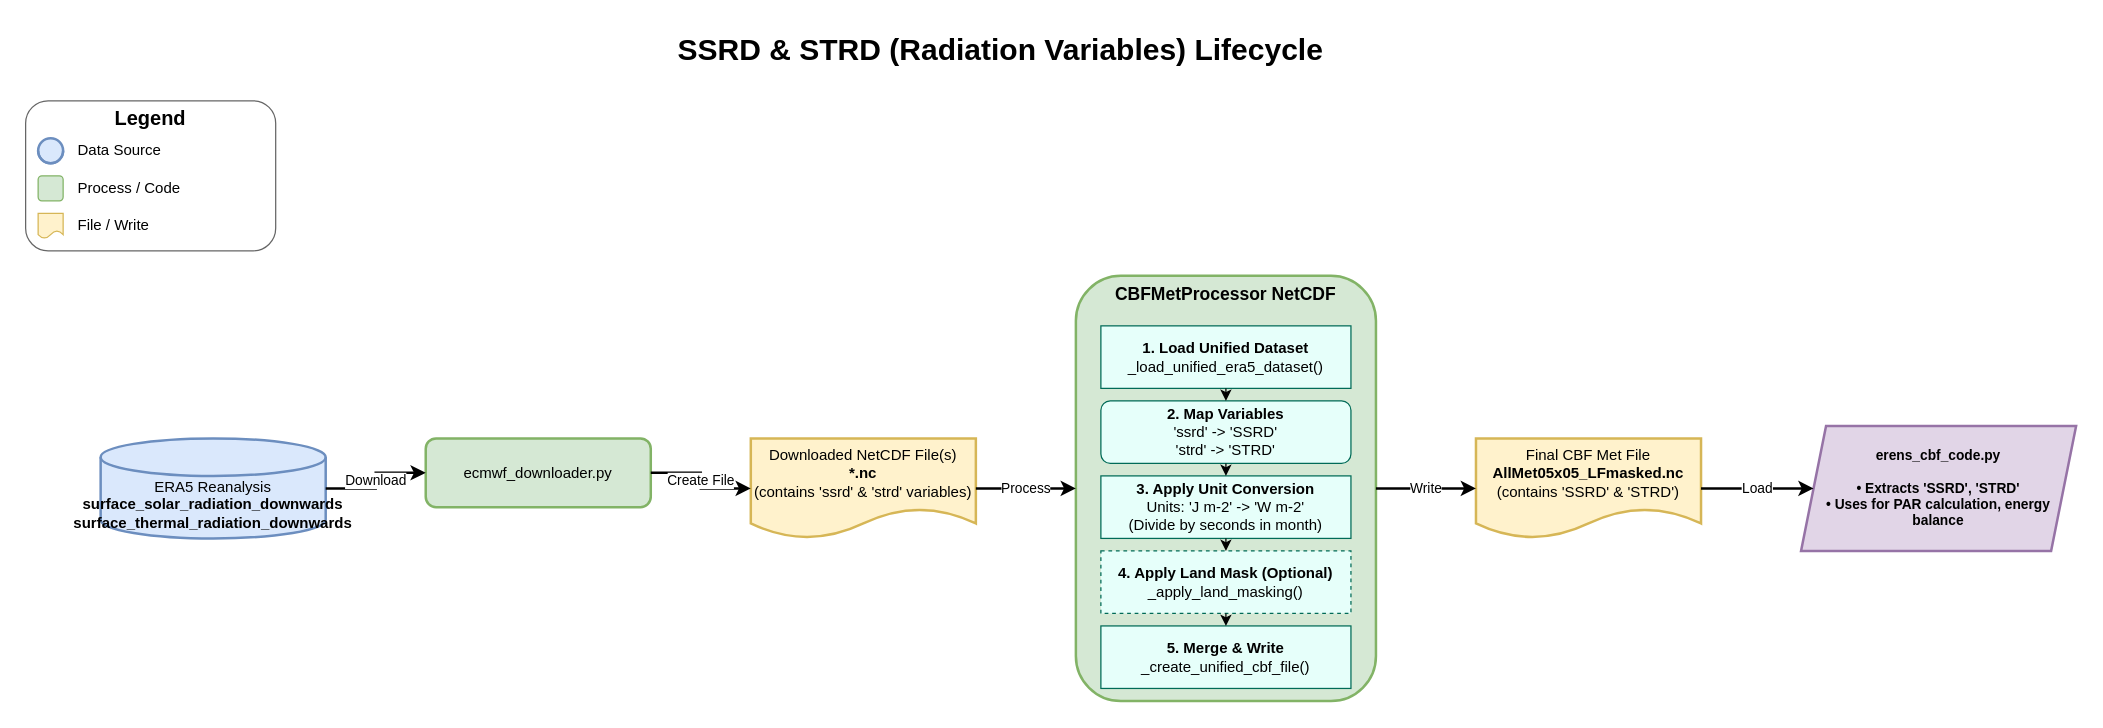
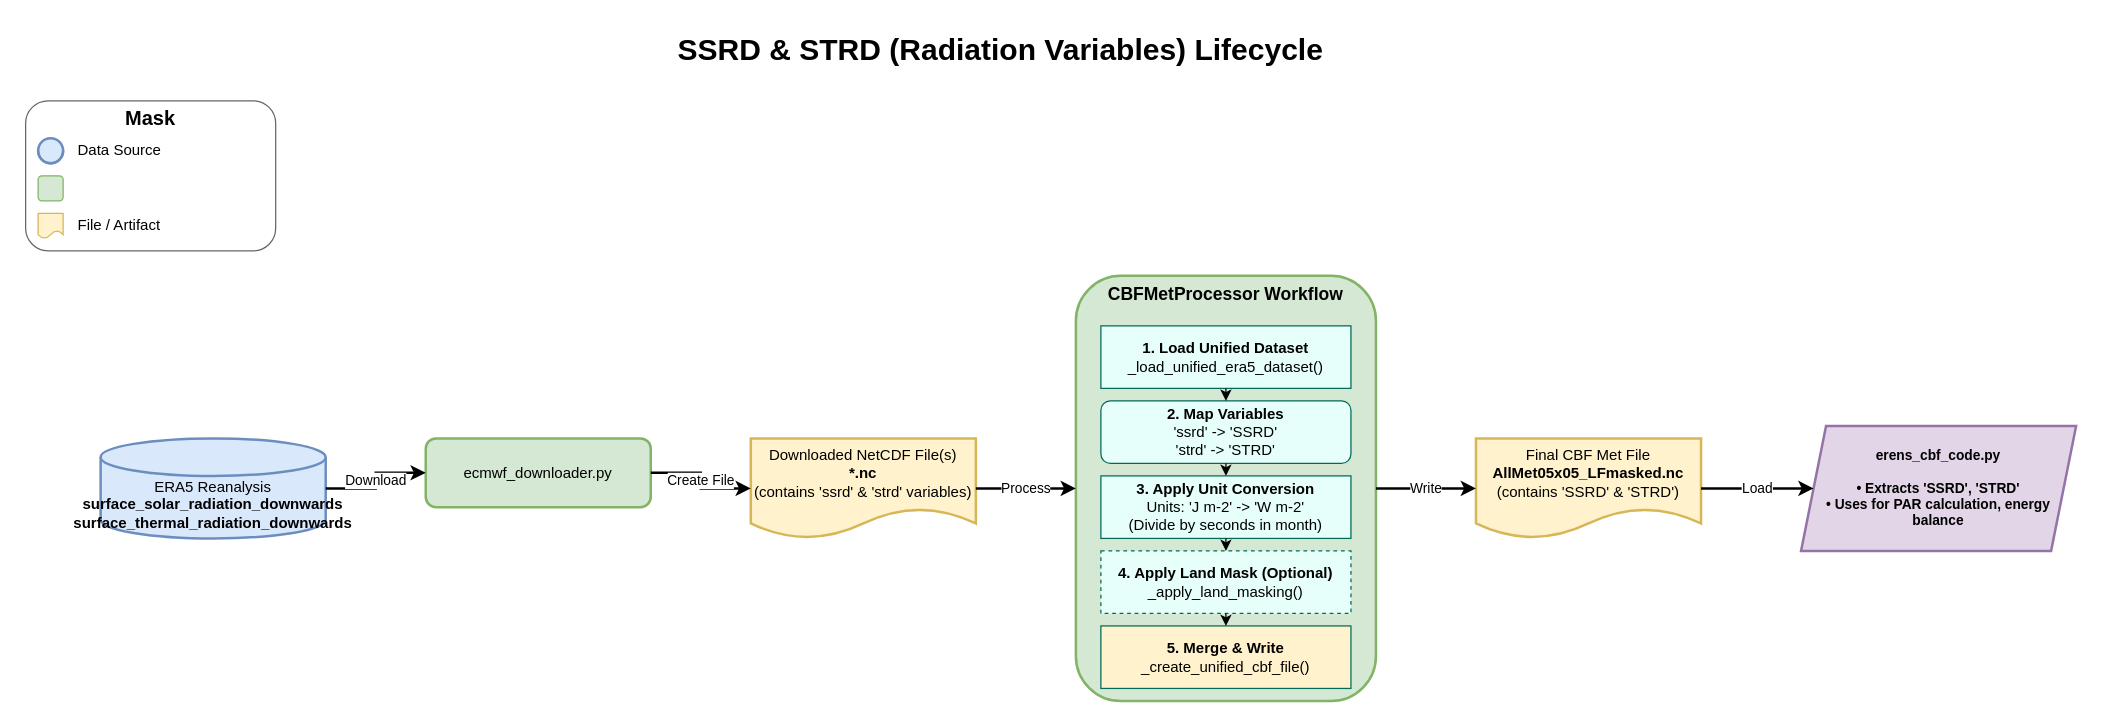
(151, 118) -> (151, 118)
(163, 188) -> none
(119, 226) -> (131, 226)
(1226, 295) -> (1226, 295)
(1226, 657) -> (1226, 657)
